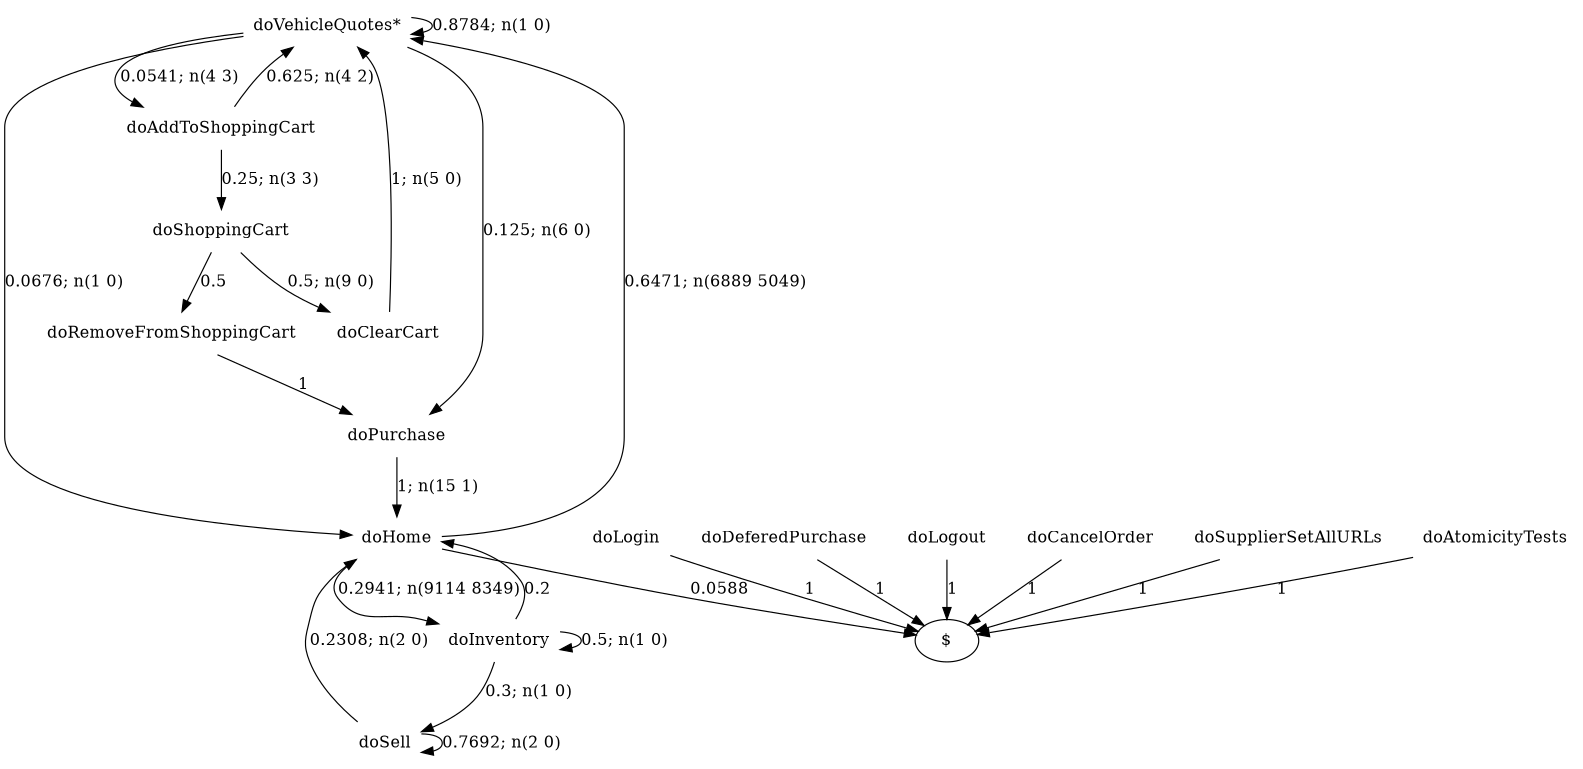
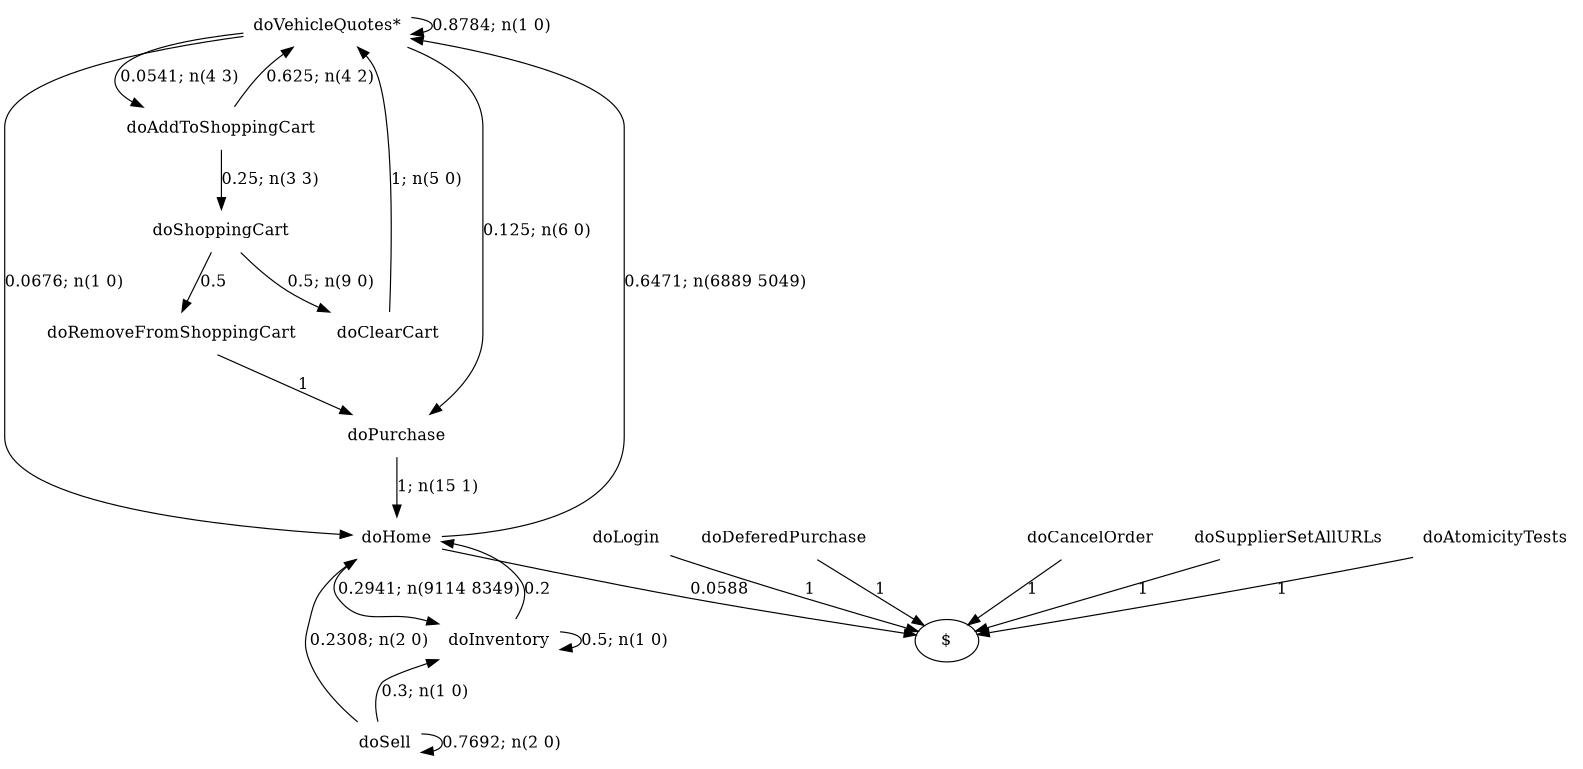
(947, 538) -> none
(472, 702) -> (386, 680)
